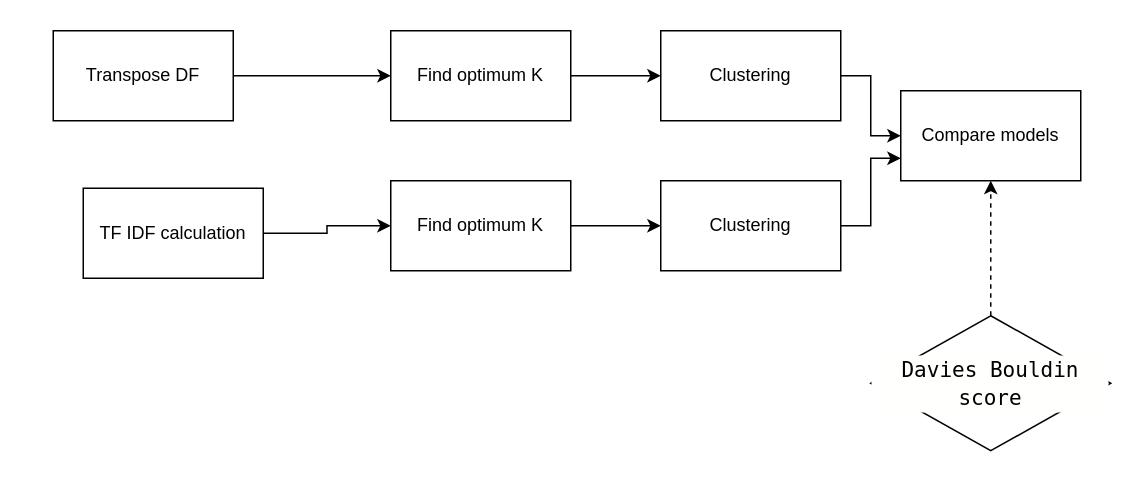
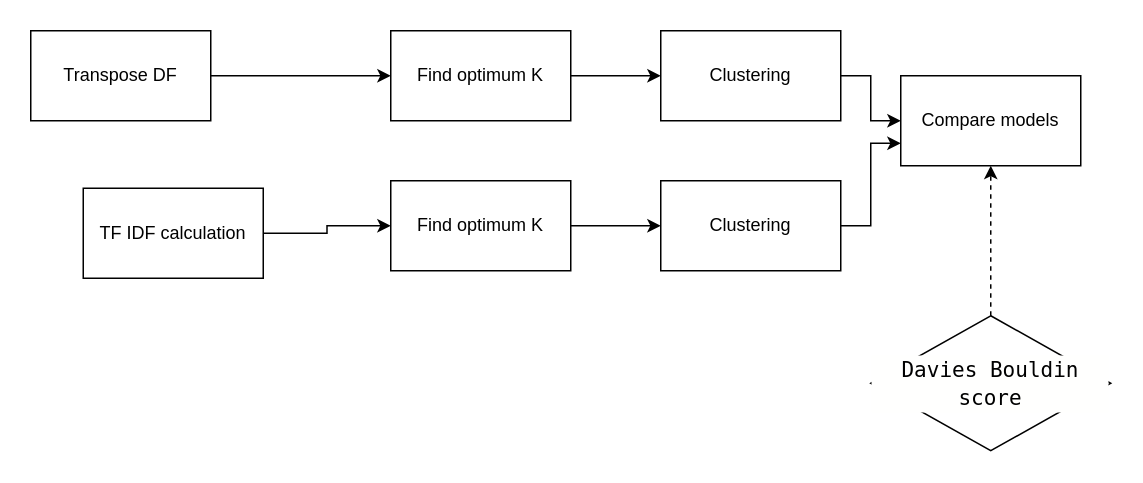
(143, 76) -> (121, 76)
(991, 136) -> (991, 121)
